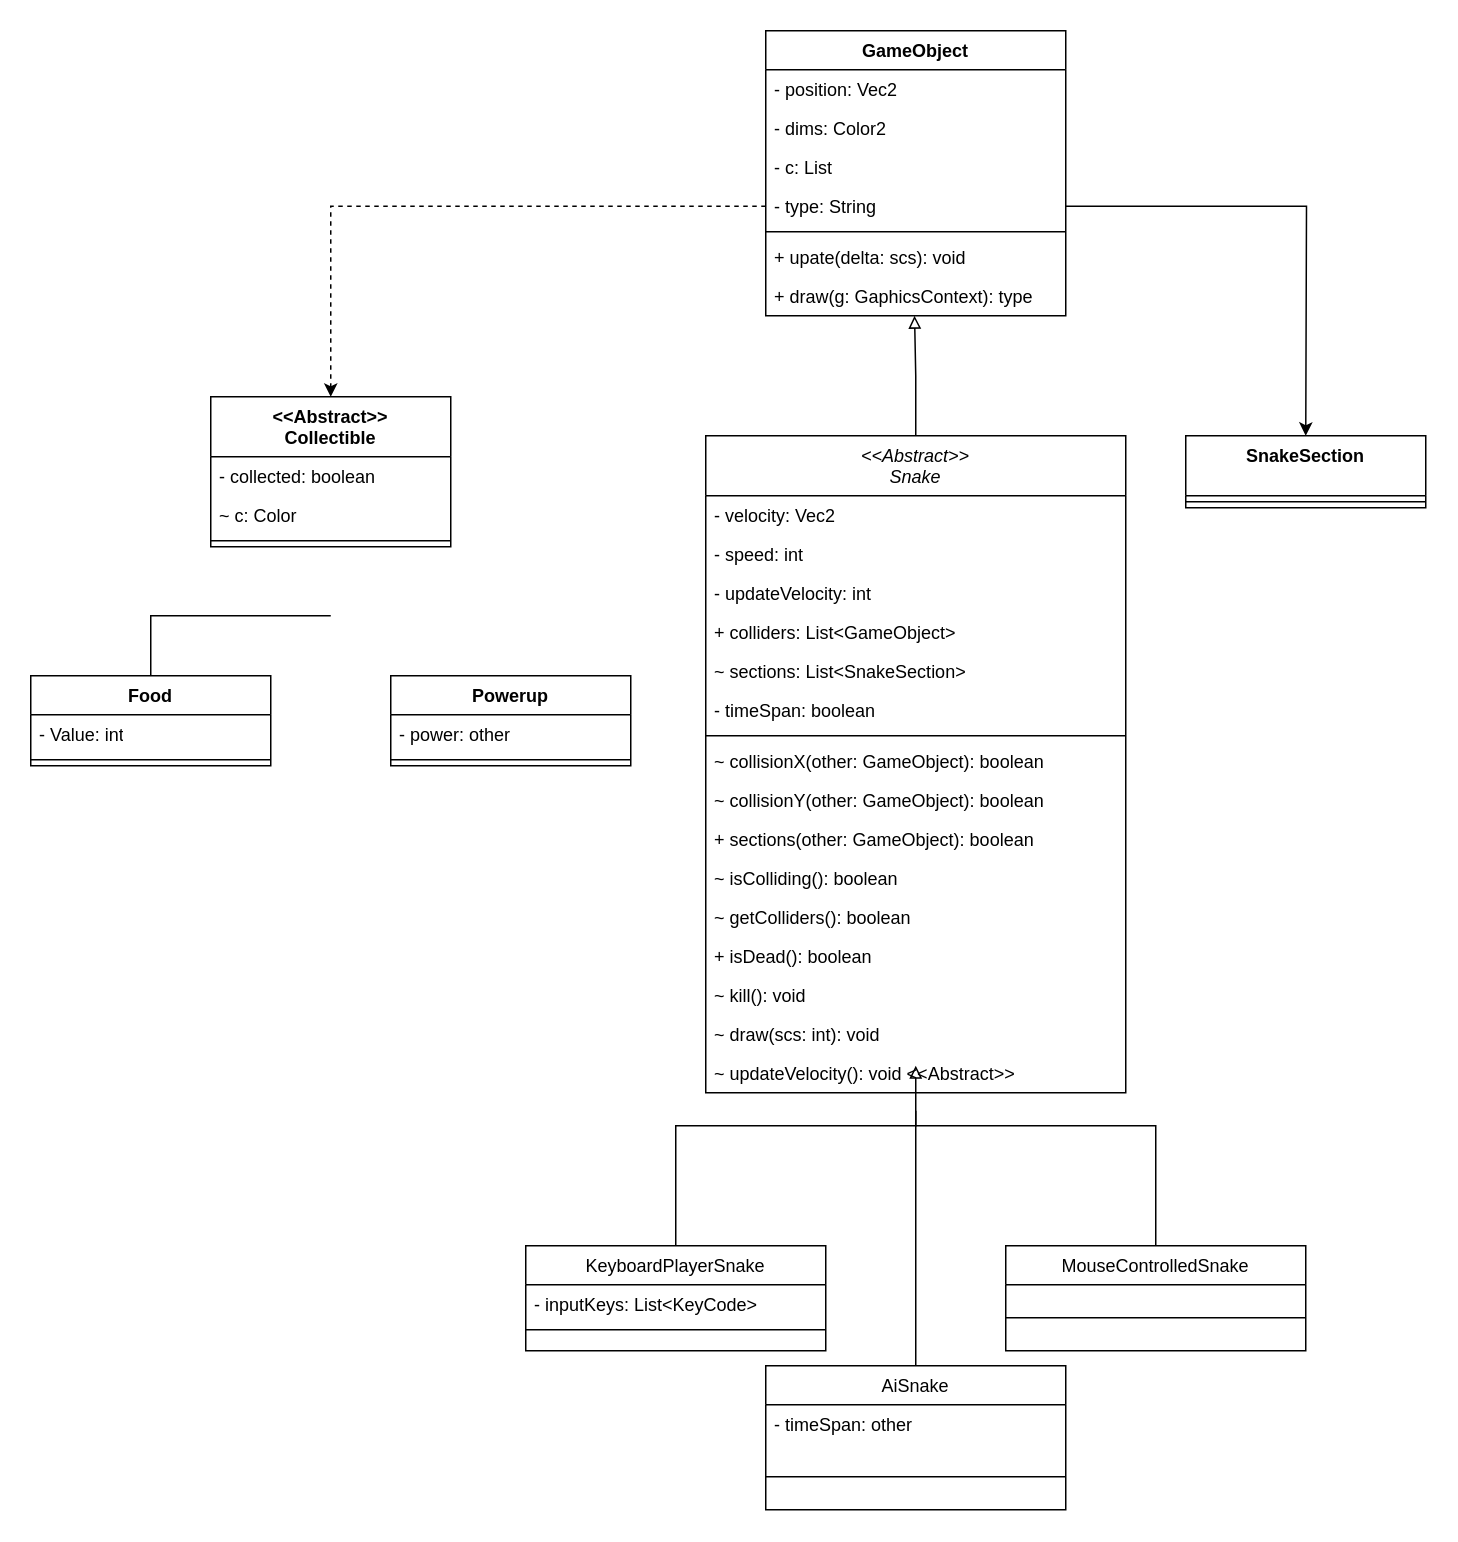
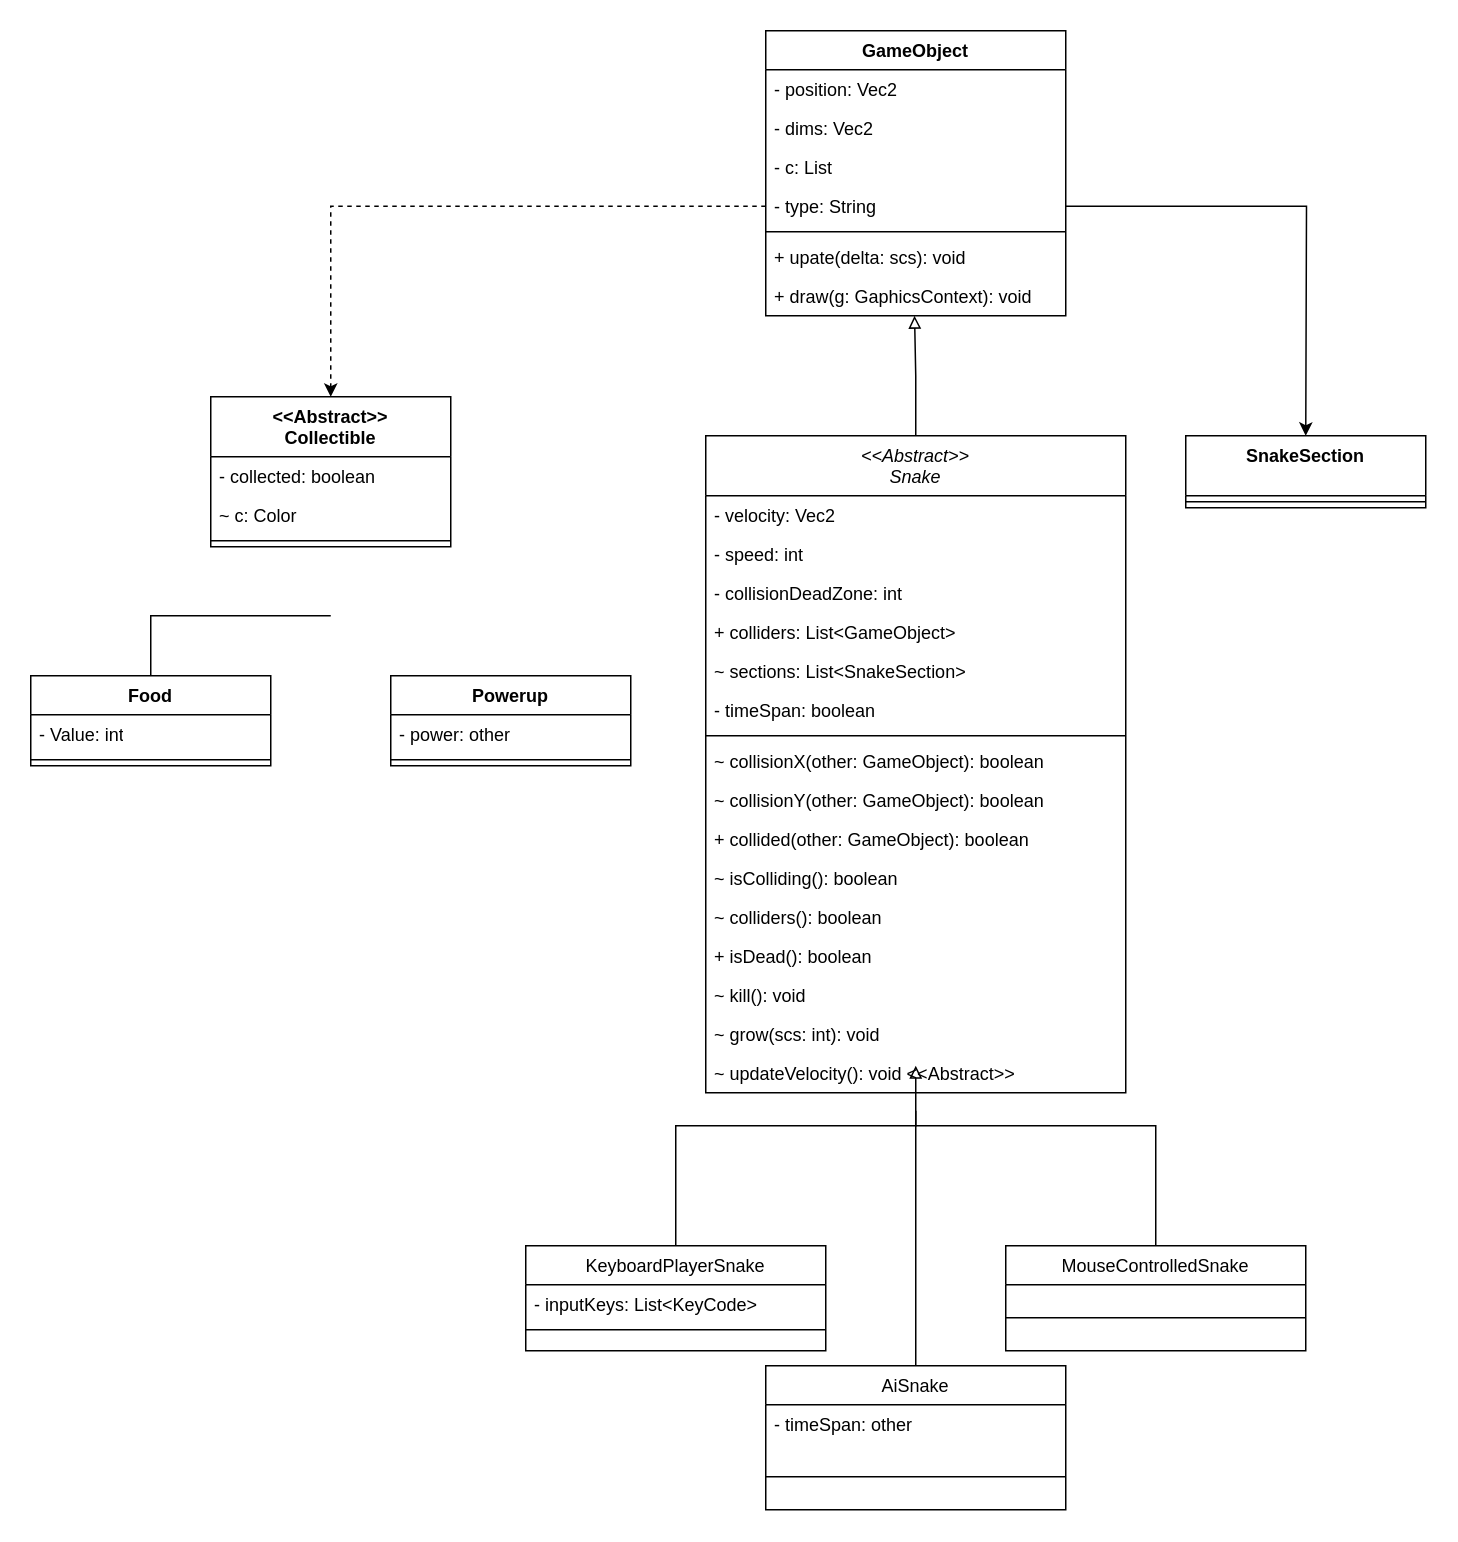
(834, 130) -> (826, 130)
(917, 298) -> (915, 298)
(806, 594) -> (816, 594)
(889, 840) -> (884, 840)
(824, 918) -> (809, 918)
(809, 1035) -> (809, 1035)
